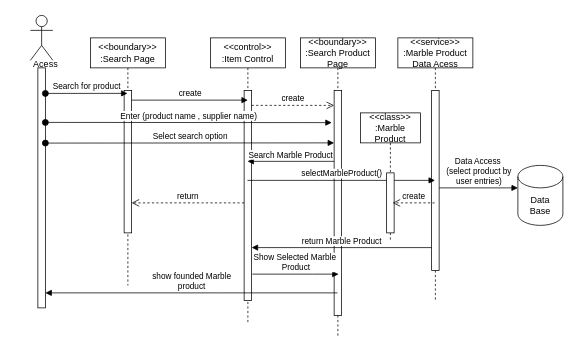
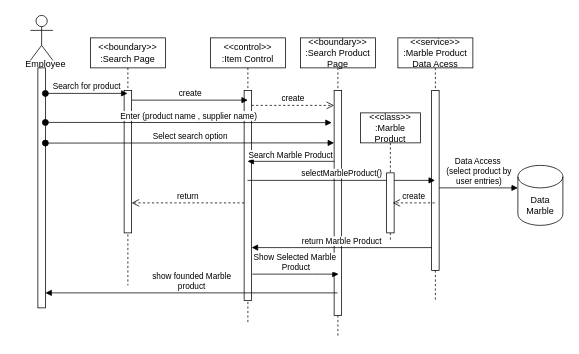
(46, 64) -> (46, 64)
(540, 205) -> (540, 205)
